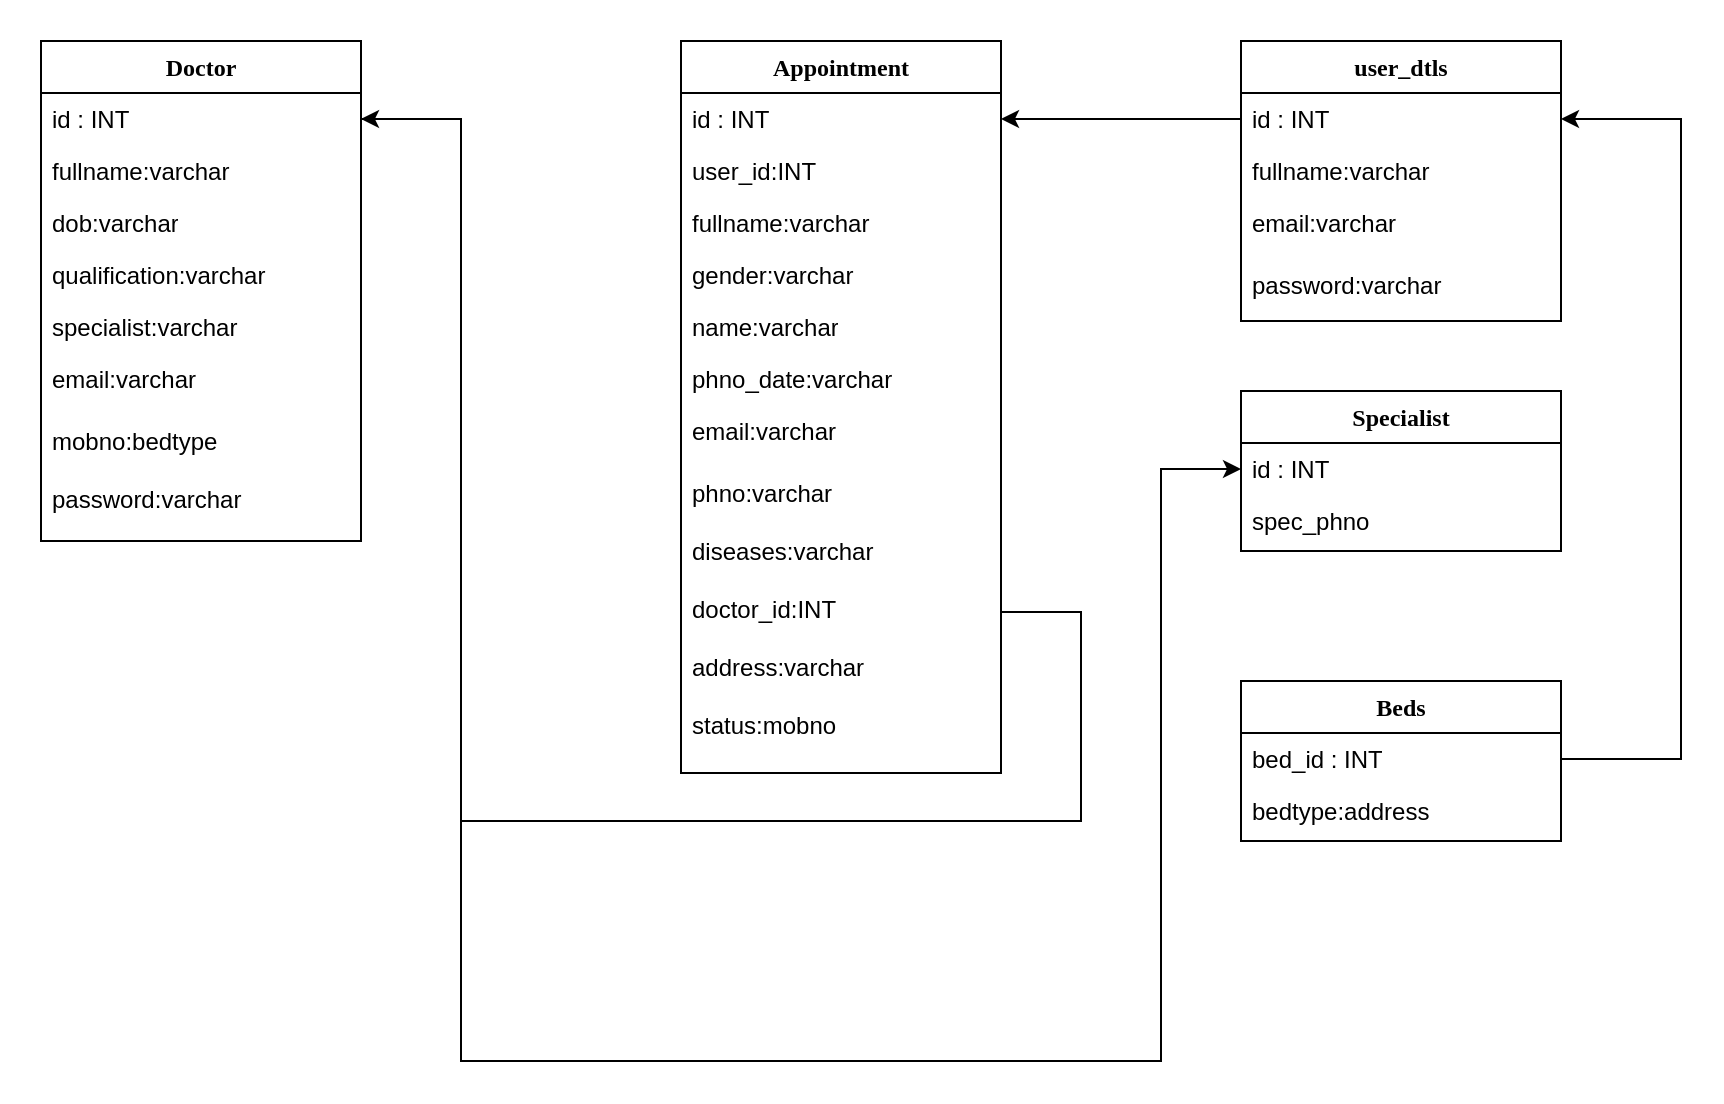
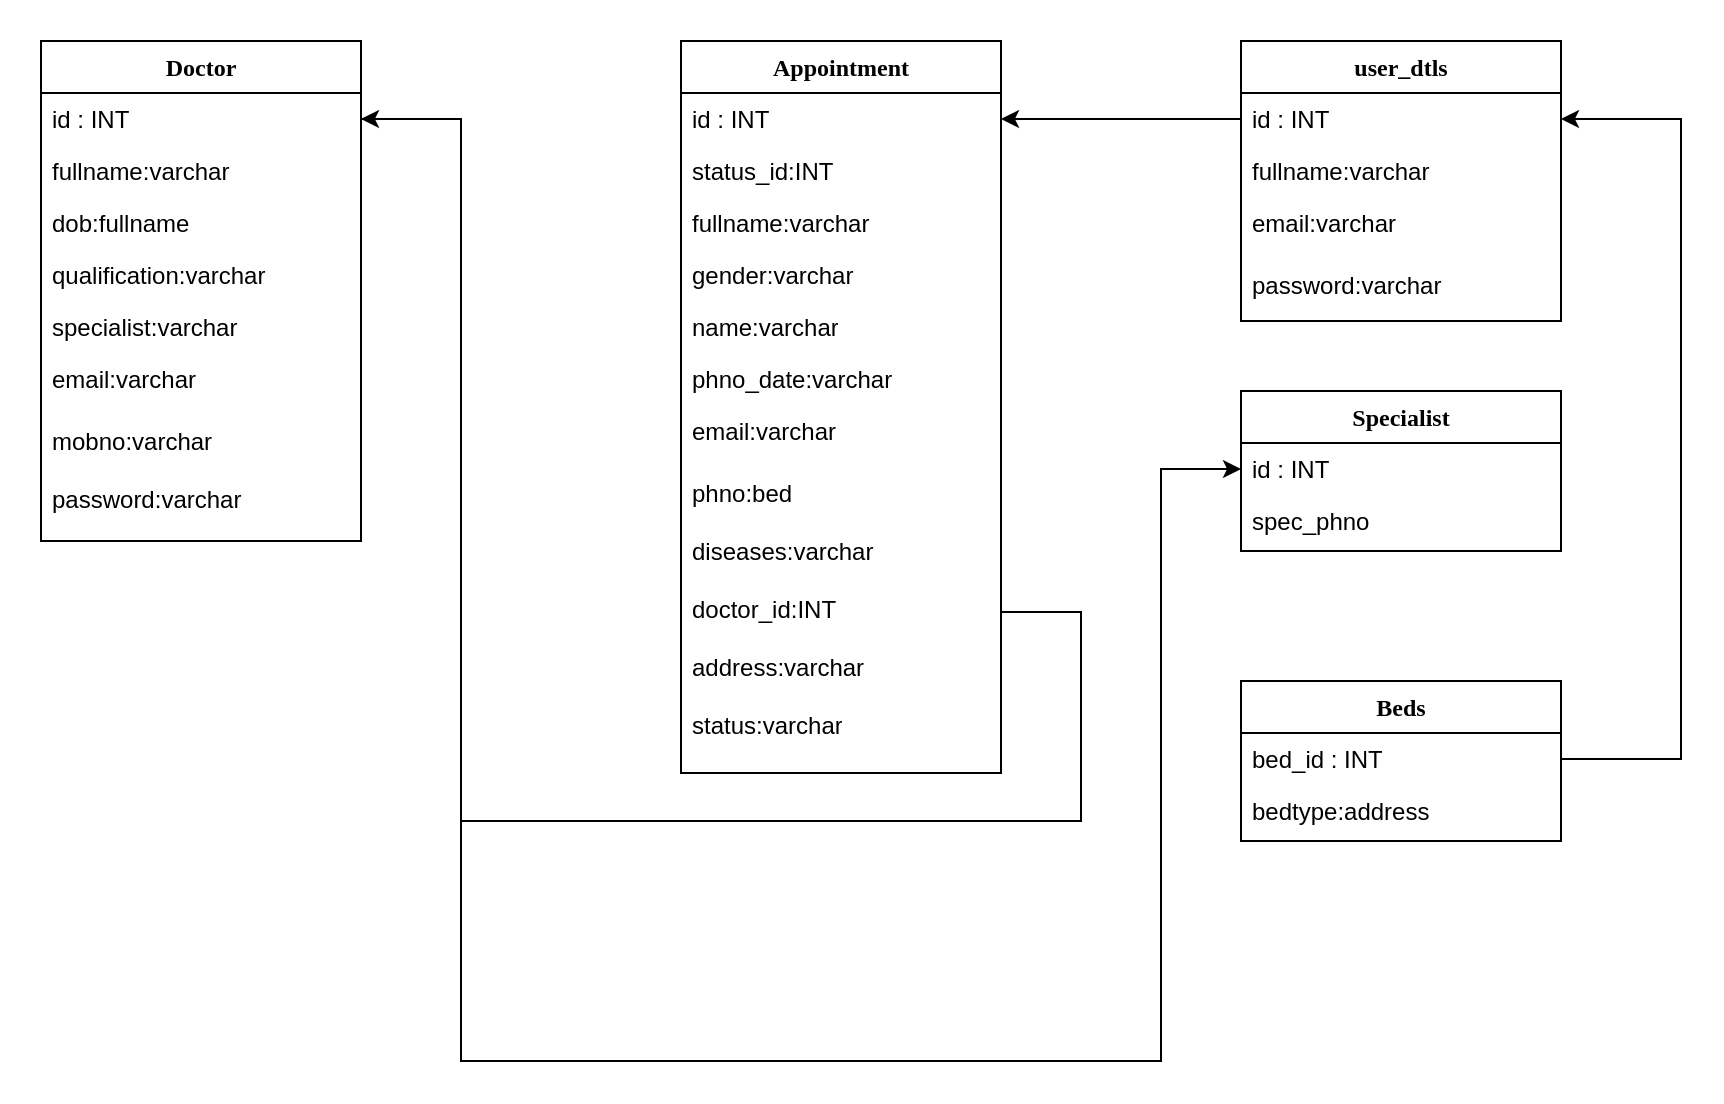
(761, 173) -> (774, 173)
(124, 225) -> (124, 225)
(137, 443) -> (137, 443)
(771, 495) -> (744, 495)
(771, 727) -> (784, 727)
